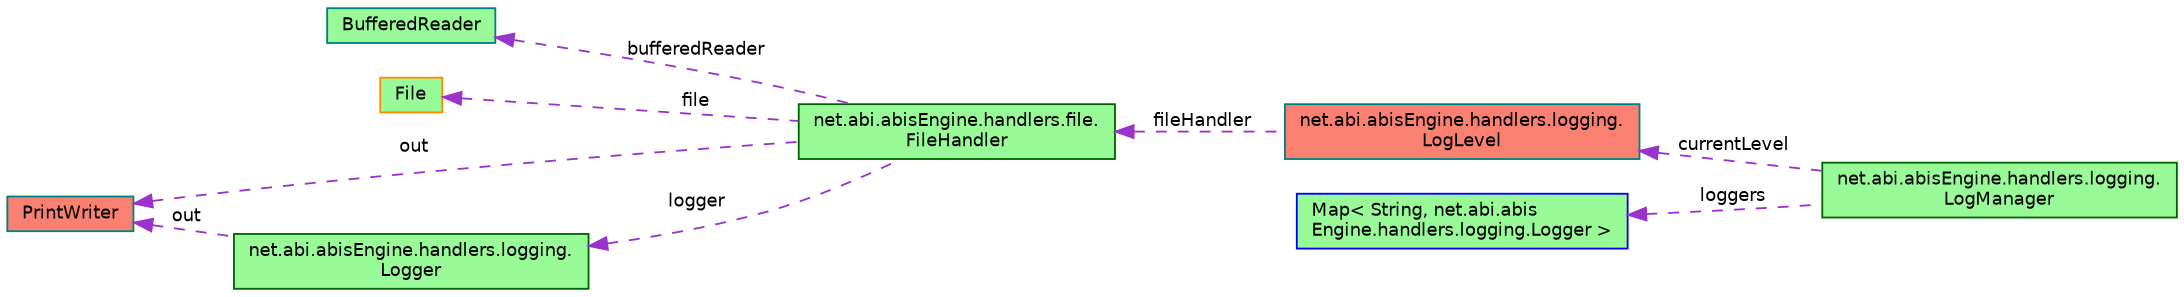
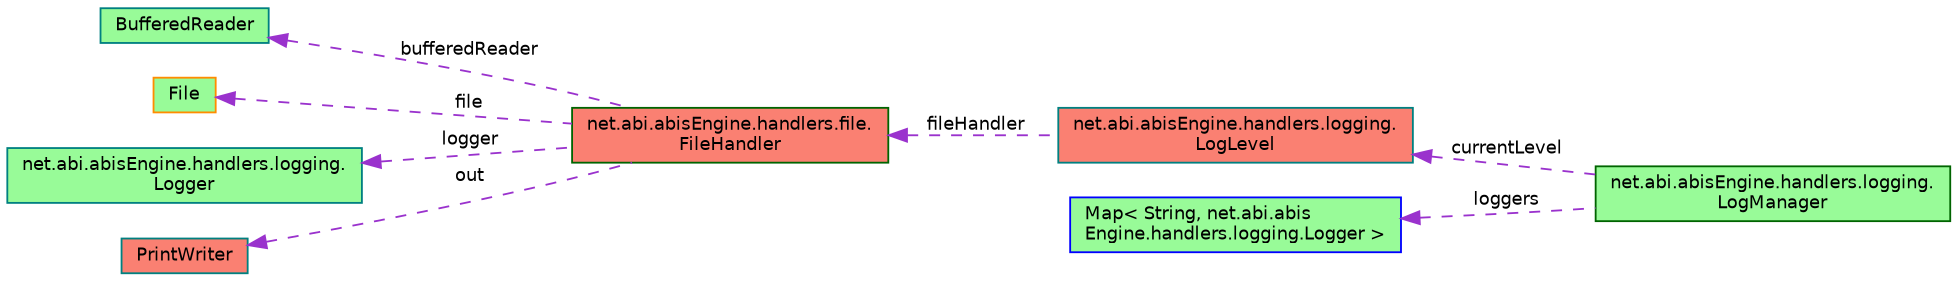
(957, 132) -> (730, 135)
(193, 231) -> none
(411, 261) -> (185, 175)
